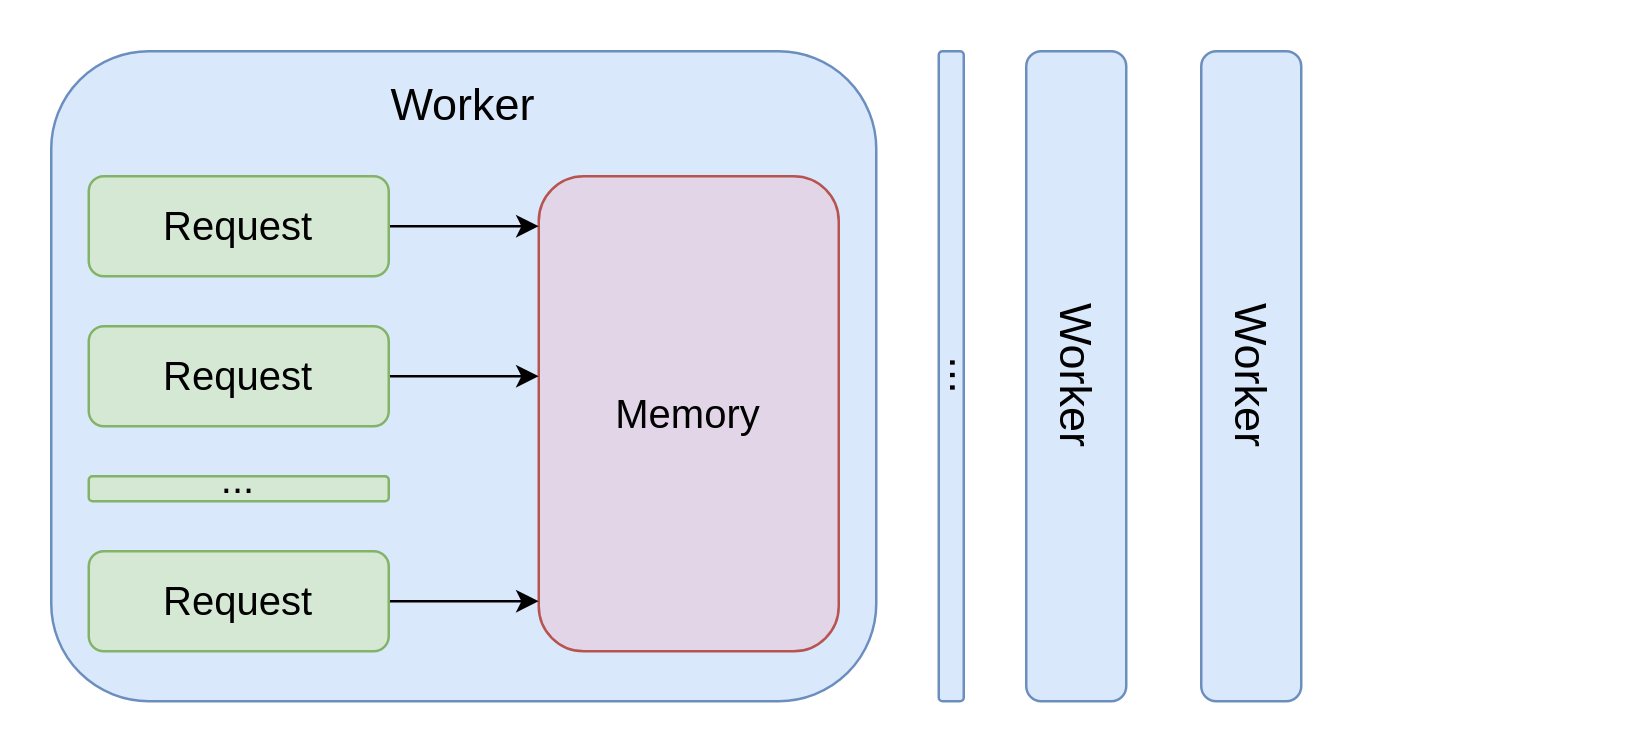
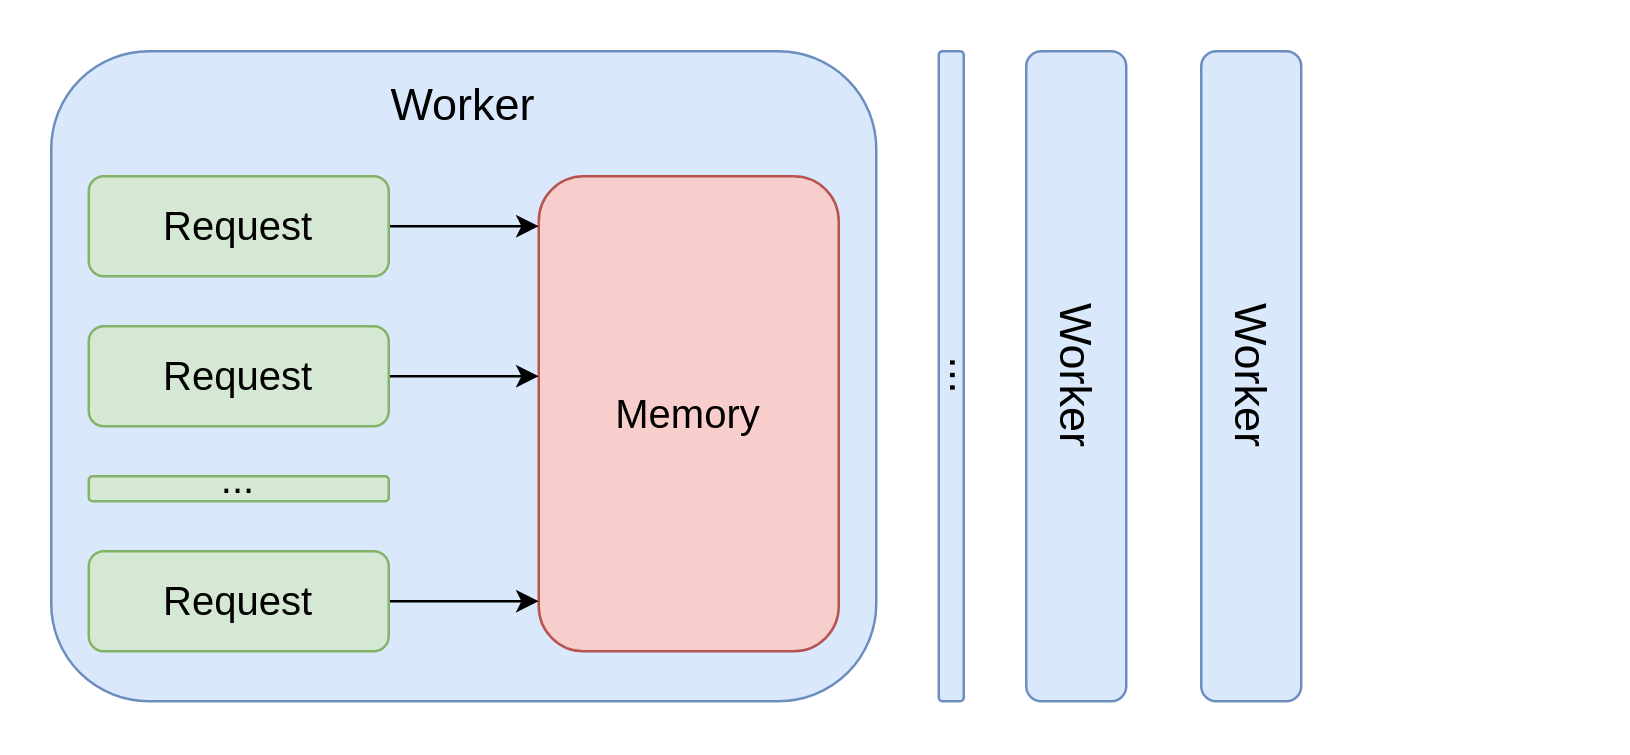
(689, 414) -> (689, 414)
